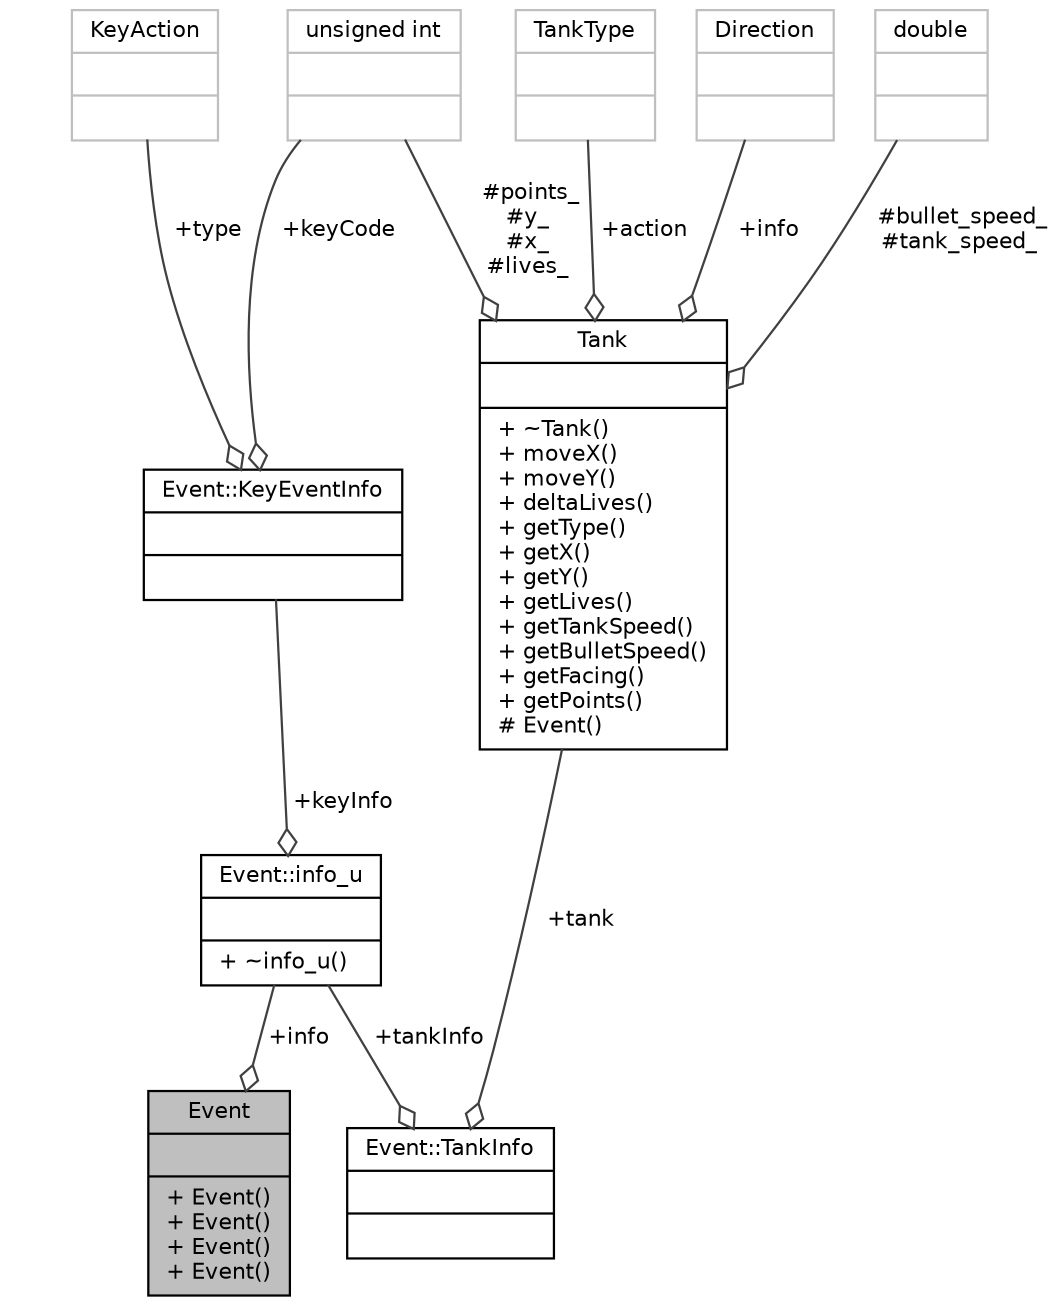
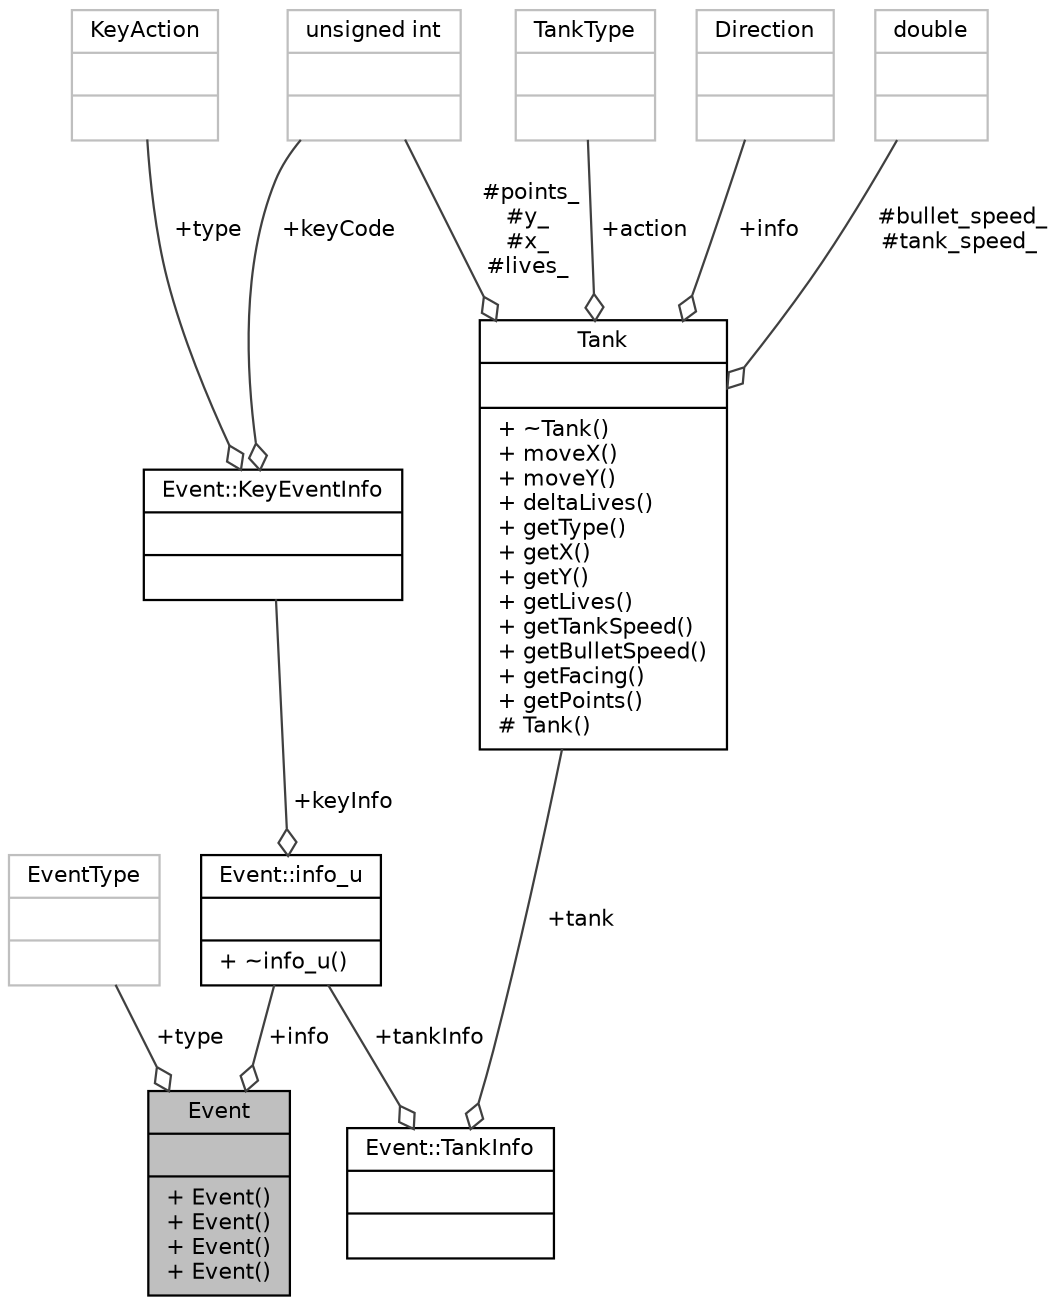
(551, 726) -> (545, 726)
none -> (84, 920)
